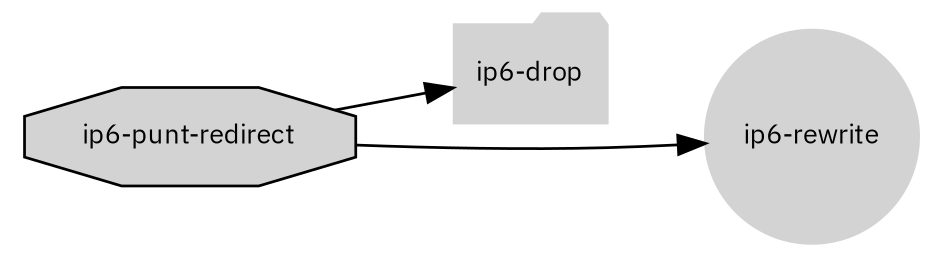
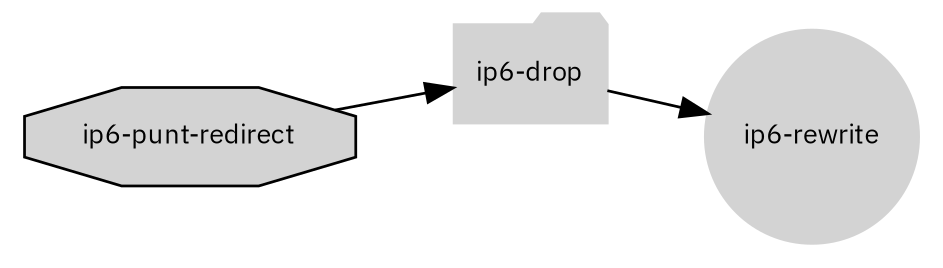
(517, 149) -> (644, 99)
